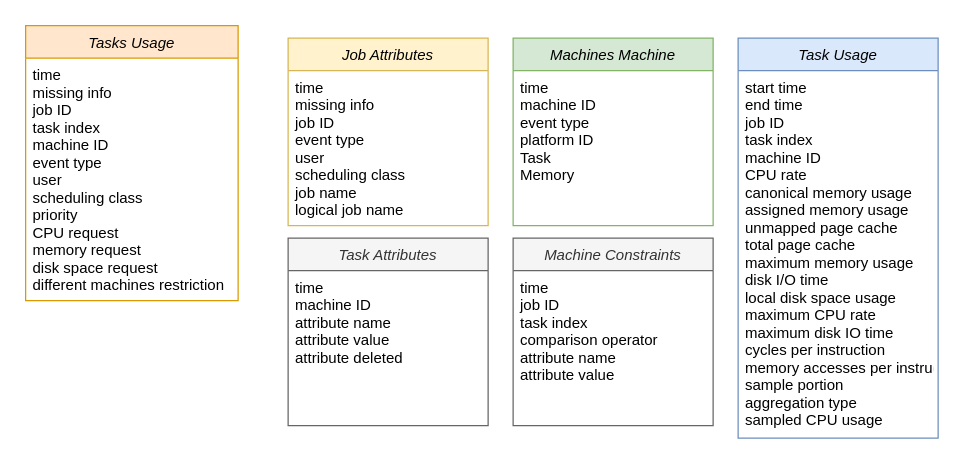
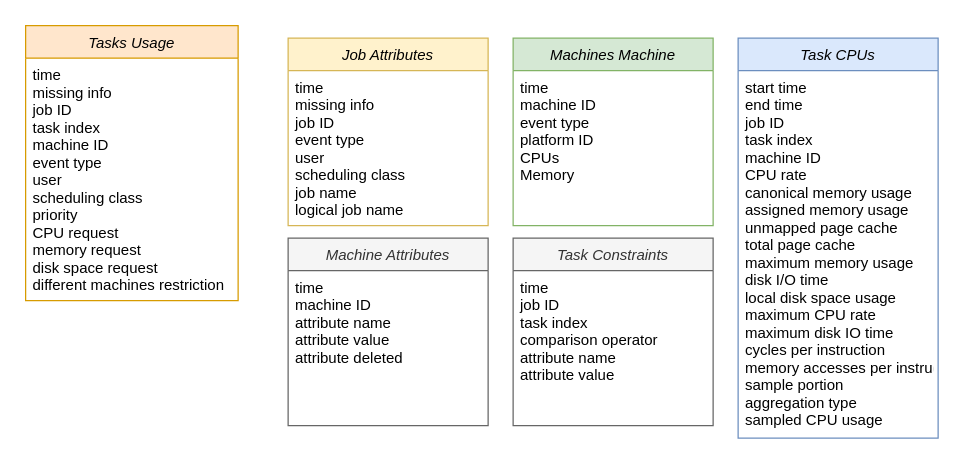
(838, 55) -> (838, 55)
(535, 88) -> (535, 88)
(388, 255) -> (388, 255)
(613, 255) -> (613, 255)
